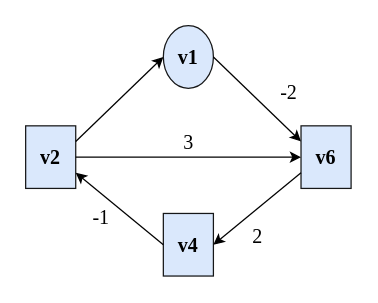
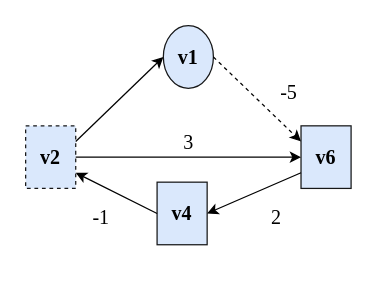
(289, 92) -> (289, 92)
(254, 97) -> (254, 97)
(51, 157) -> (51, 157)
(257, 236) -> (276, 217)
(188, 244) -> (182, 213)
